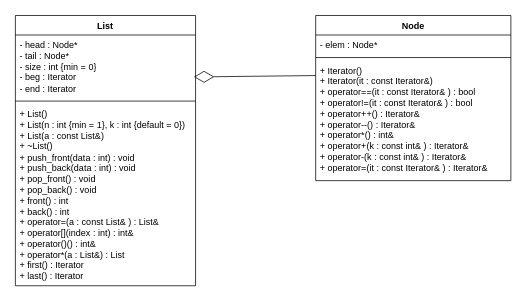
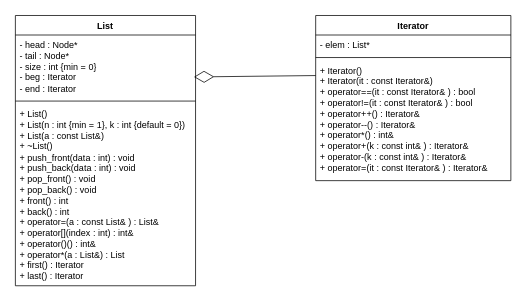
(413, 26) -> (413, 26)
(349, 46) -> (348, 46)
